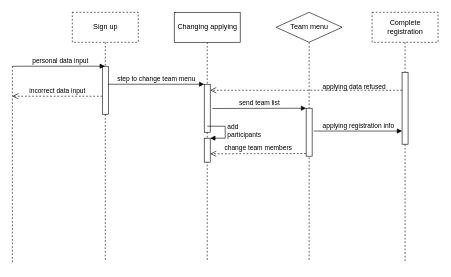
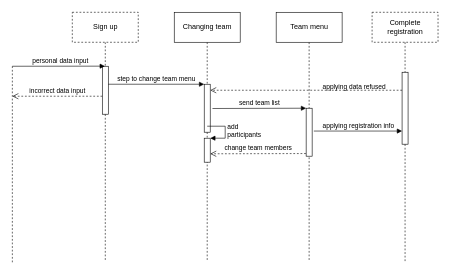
(208, 27) -> (208, 27)
(309, 27) -> (309, 27)
